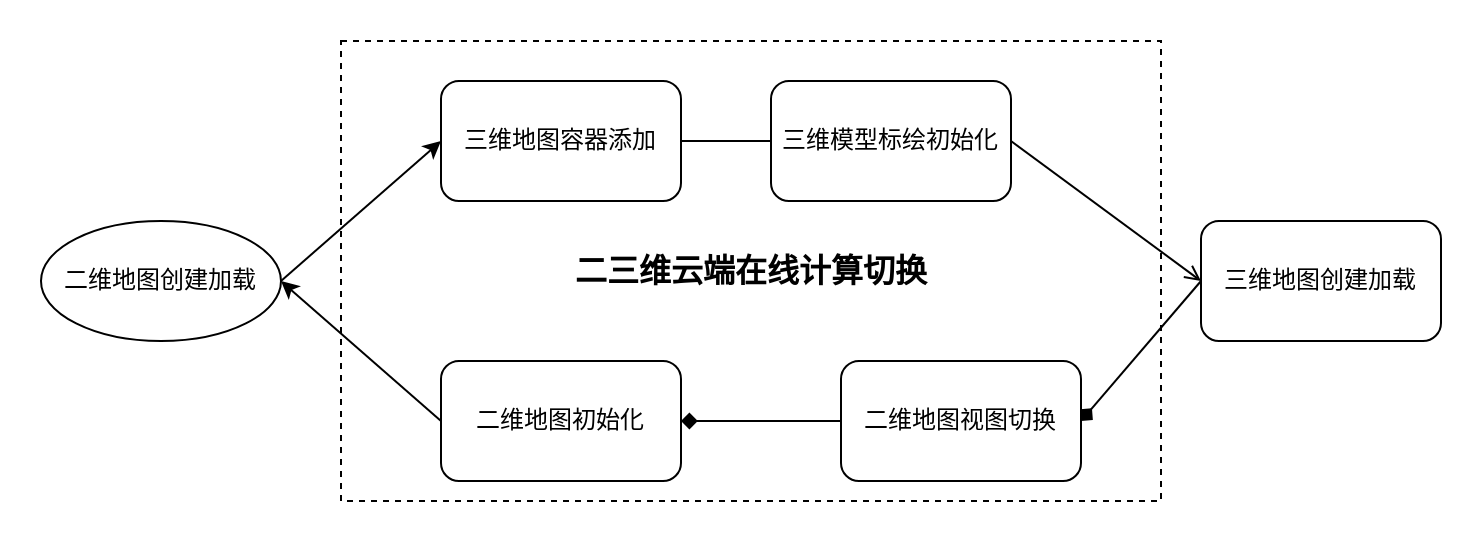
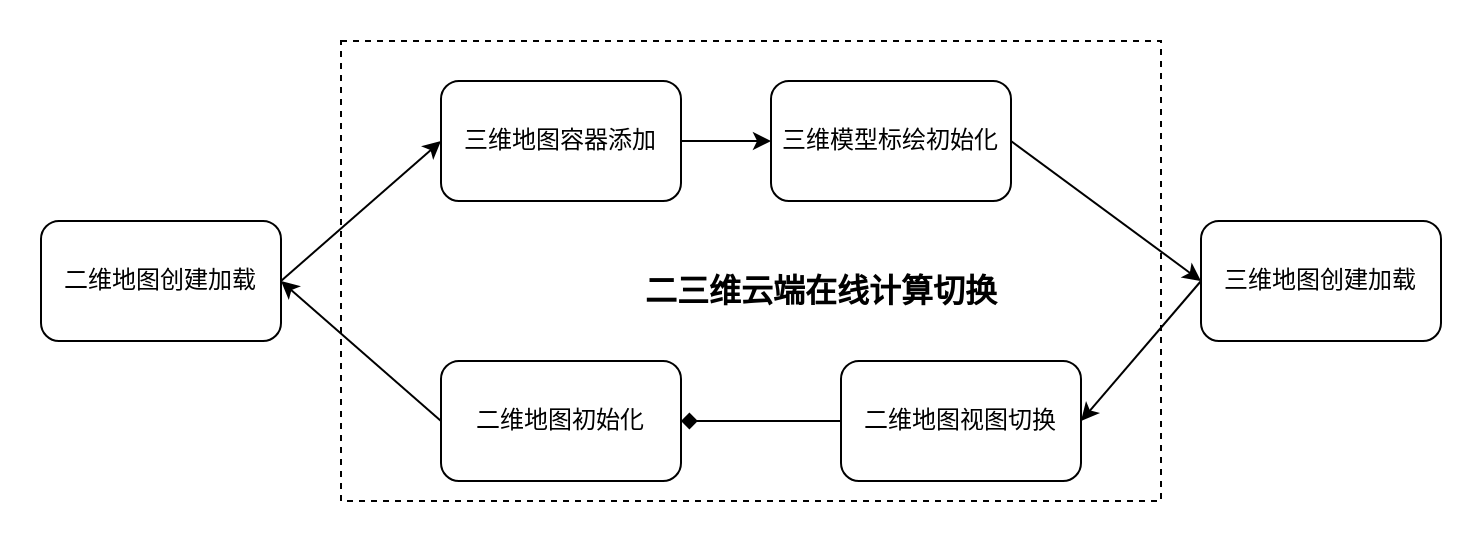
(761, 141) -> (756, 141)
(751, 271) -> (821, 291)
(1192, 274) -> (1189, 272)
(161, 281) -> (161, 281)
(1092, 409) -> (1091, 409)
